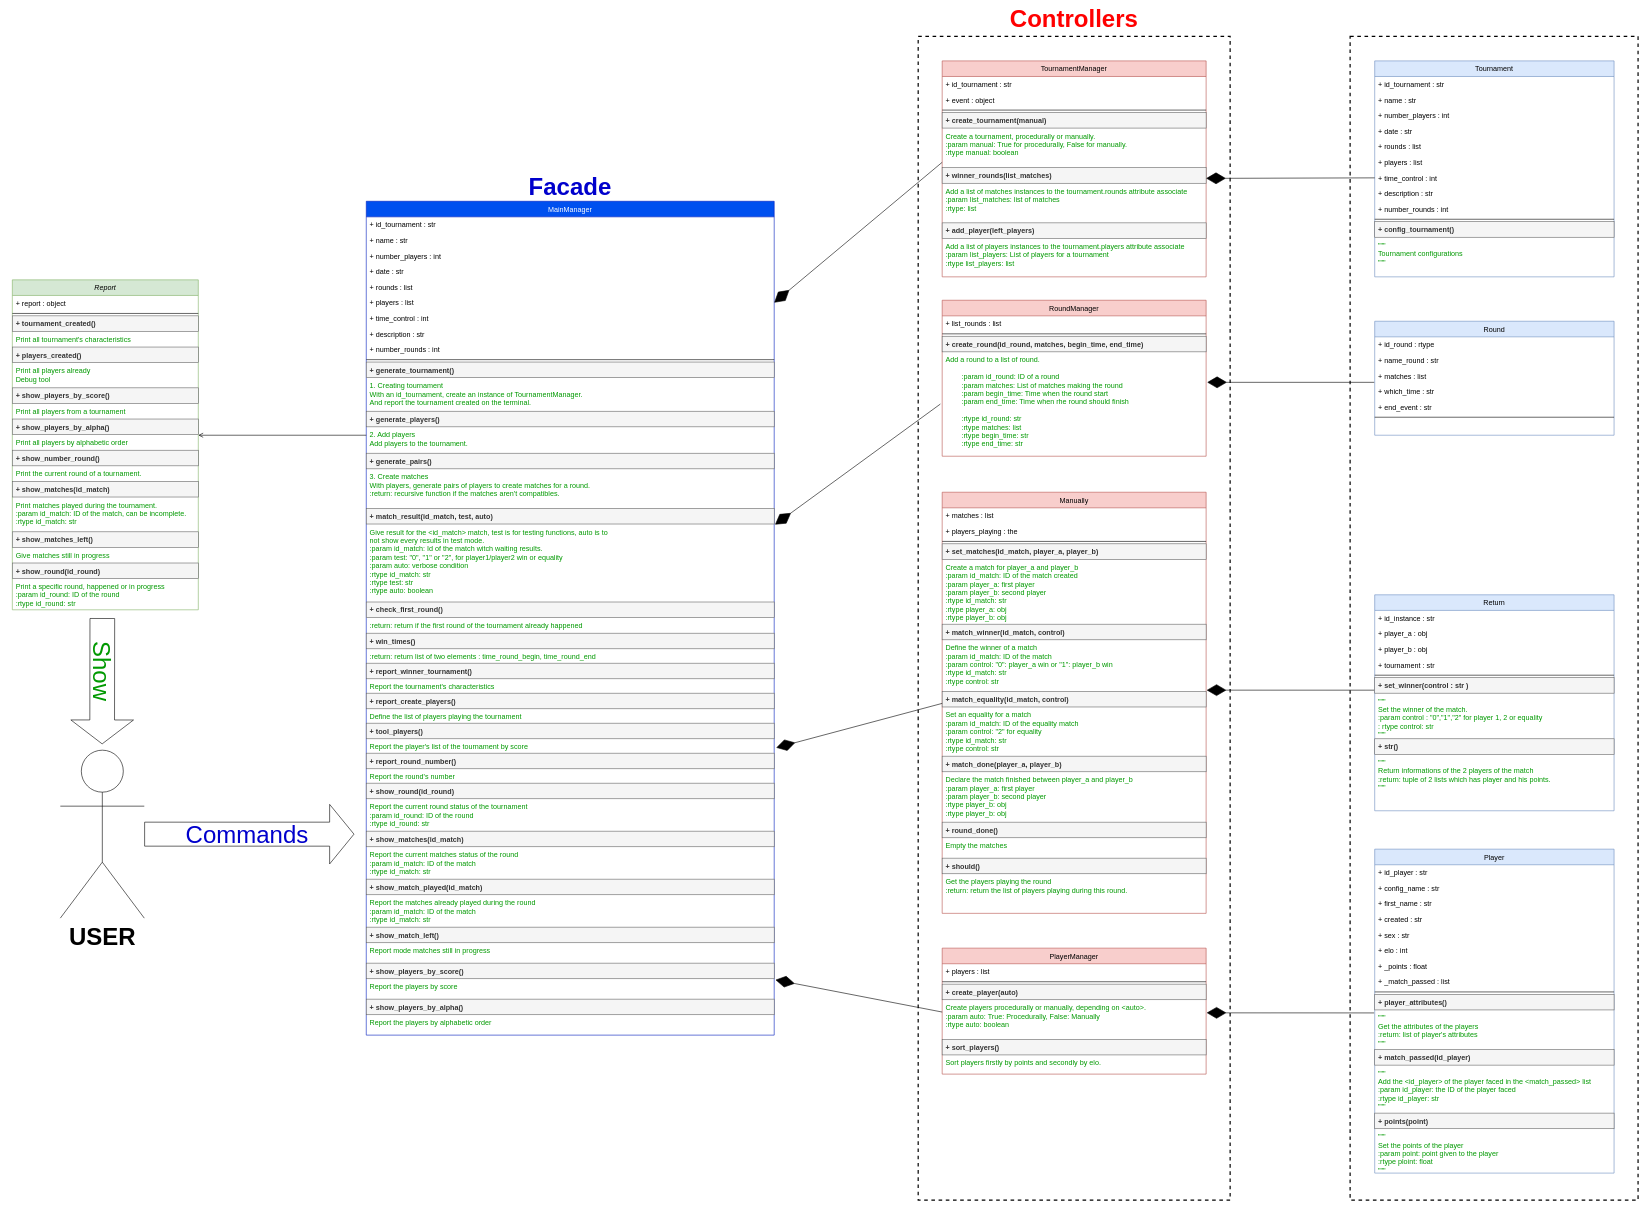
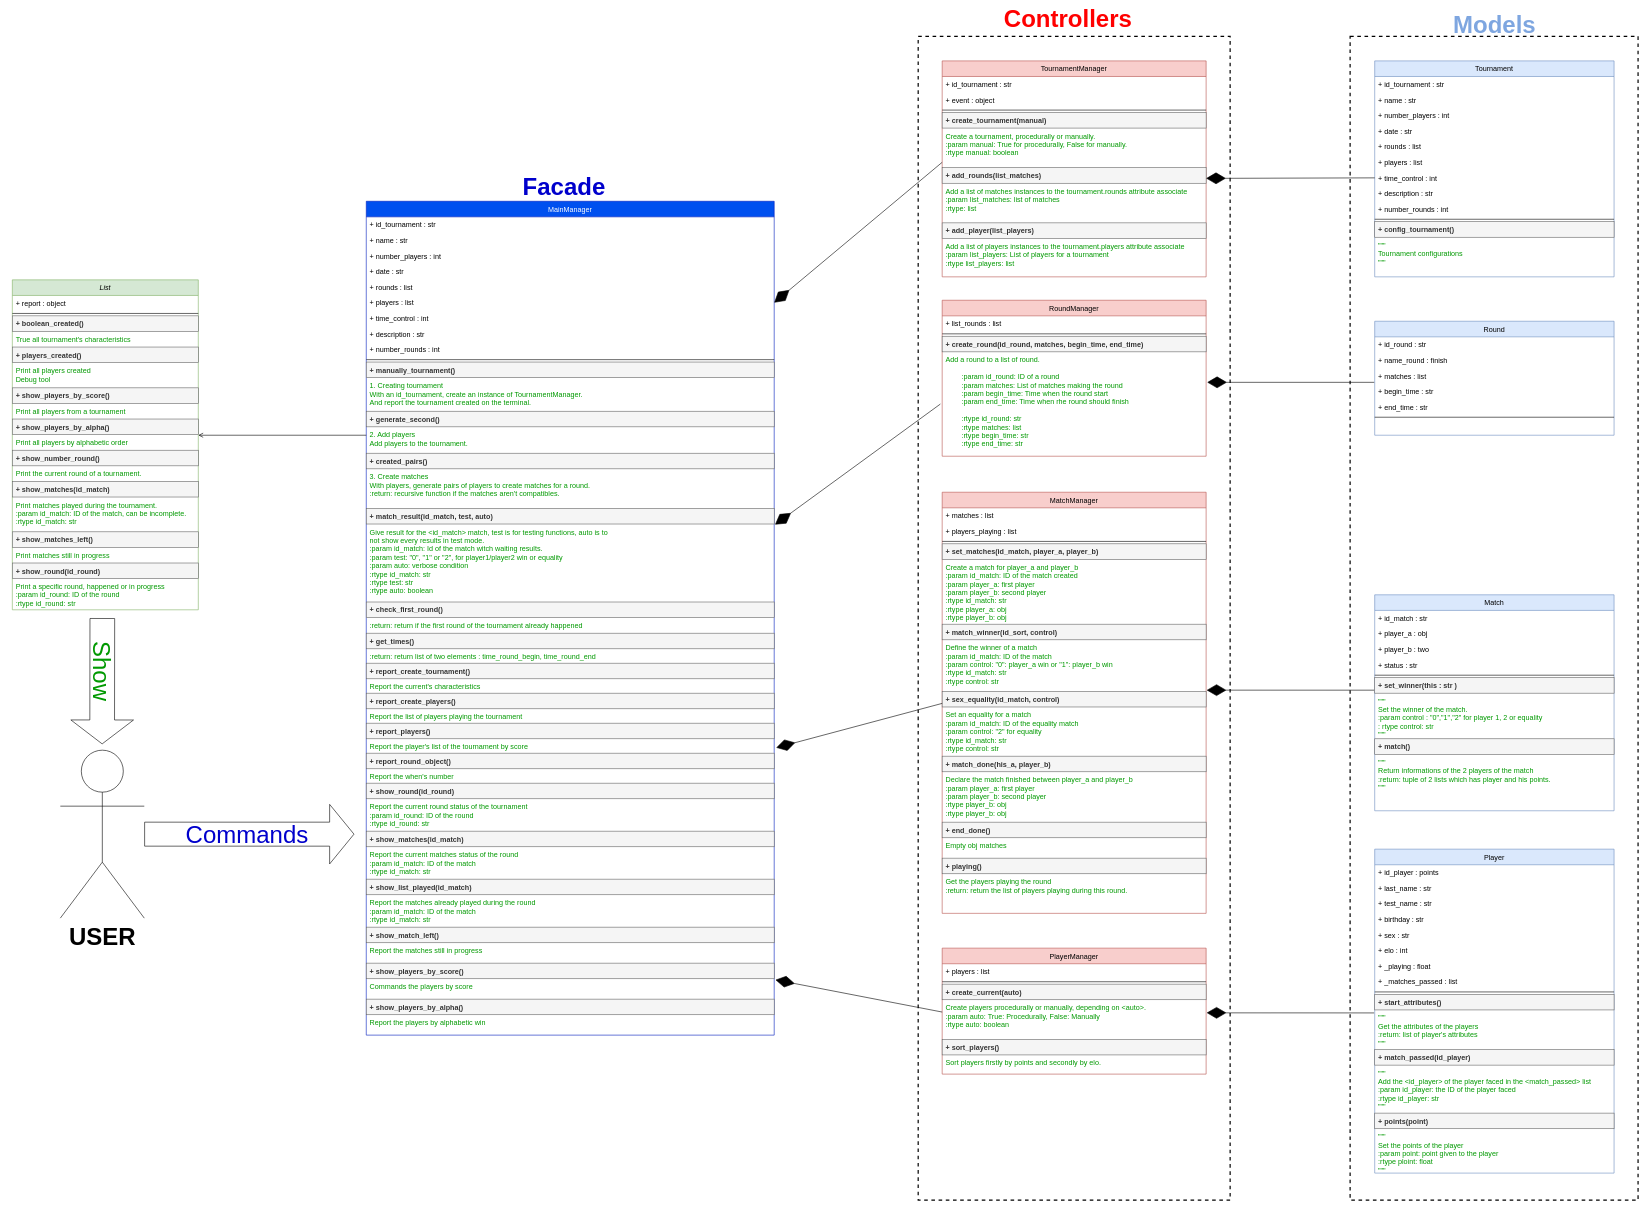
(1074, 18) -> (1068, 18)
none -> (1495, 24)
(1000, 176) -> (995, 176)
(570, 186) -> (564, 186)
(994, 231) -> (993, 231)
(105, 288) -> (105, 288)
(59, 324) -> (52, 324)
(84, 340) -> (83, 340)
(1410, 345) -> (1406, 345)
(1411, 361) -> (1415, 361)
(415, 370) -> (413, 370)
(59, 371) -> (59, 371)
(1409, 392) -> (1409, 392)
(1409, 407) -> (1406, 407)
(408, 419) -> (407, 419)
(404, 461) -> (402, 461)
(1074, 500) -> (1074, 500)
(985, 532) -> (986, 532)
(68, 556) -> (70, 556)
(1494, 603) -> (1494, 603)
(1411, 619) -> (1406, 619)
(1007, 632) -> (1004, 632)
(393, 641) -> (394, 641)
(1406, 650) -> (1406, 650)
(1411, 665) -> (1403, 665)
(424, 671) -> (425, 671)
(1428, 686) -> (1422, 686)
(443, 687) -> (437, 687)
(1010, 700) -> (1006, 700)
(456, 717) -> (457, 717)
(399, 731) -> (404, 731)
(1391, 747) -> (1395, 747)
(415, 761) -> (415, 761)
(1005, 764) -> (999, 764)
(416, 777) -> (414, 777)
(973, 830) -> (969, 830)
(978, 846) -> (978, 846)
(964, 866) -> (965, 866)
(1407, 873) -> (1412, 873)
(425, 887) -> (421, 887)
(1412, 889) -> (1408, 889)
(1410, 904) -> (1409, 904)
(1405, 920) -> (1406, 920)
(436, 951) -> (434, 951)
(1407, 967) -> (1408, 967)
(1417, 982) -> (1421, 982)
(419, 987) -> (423, 987)
(986, 992) -> (989, 992)
(1418, 1003) -> (1417, 1003)
(439, 1023) -> (434, 1023)
